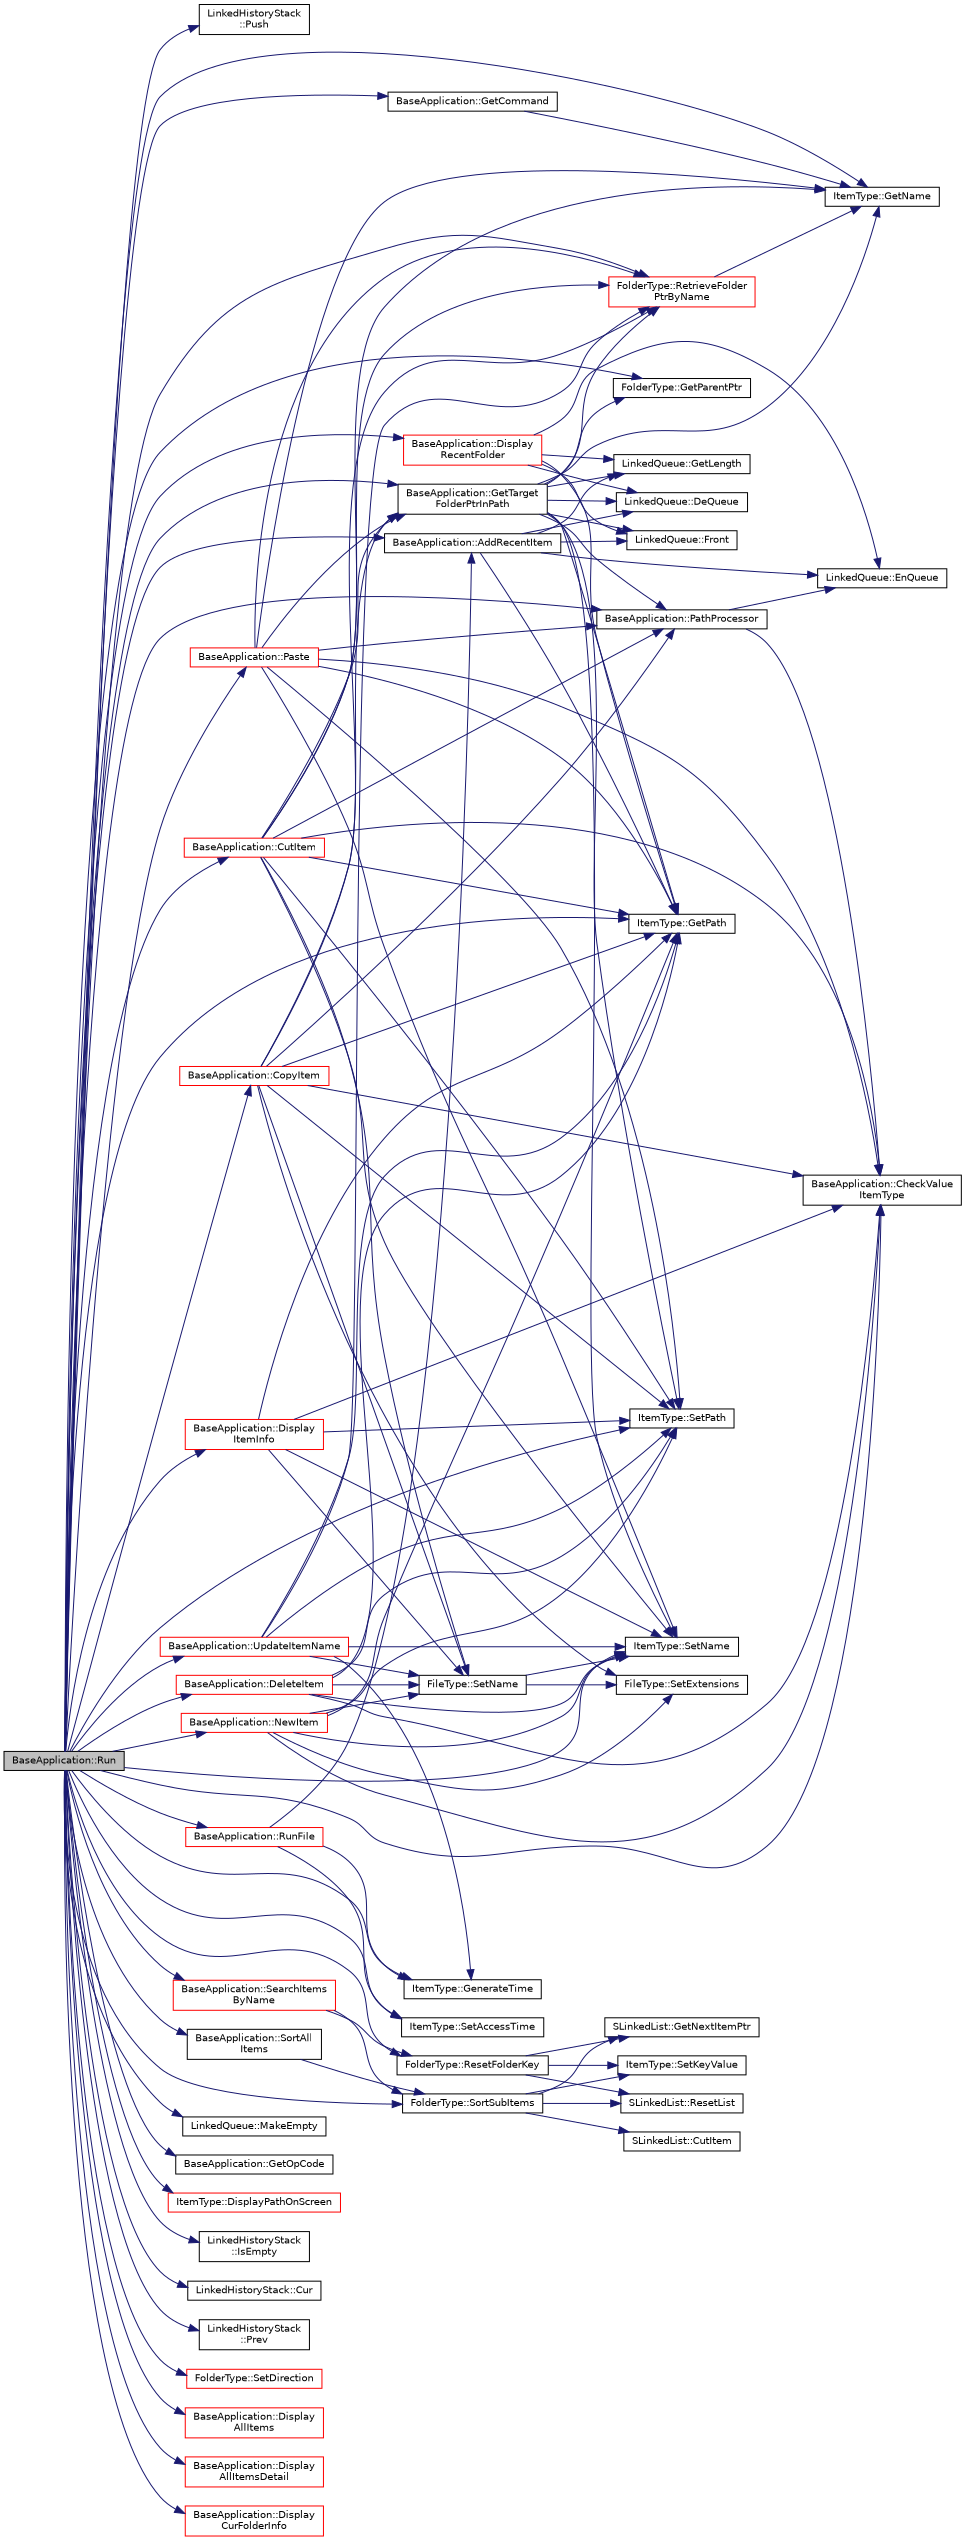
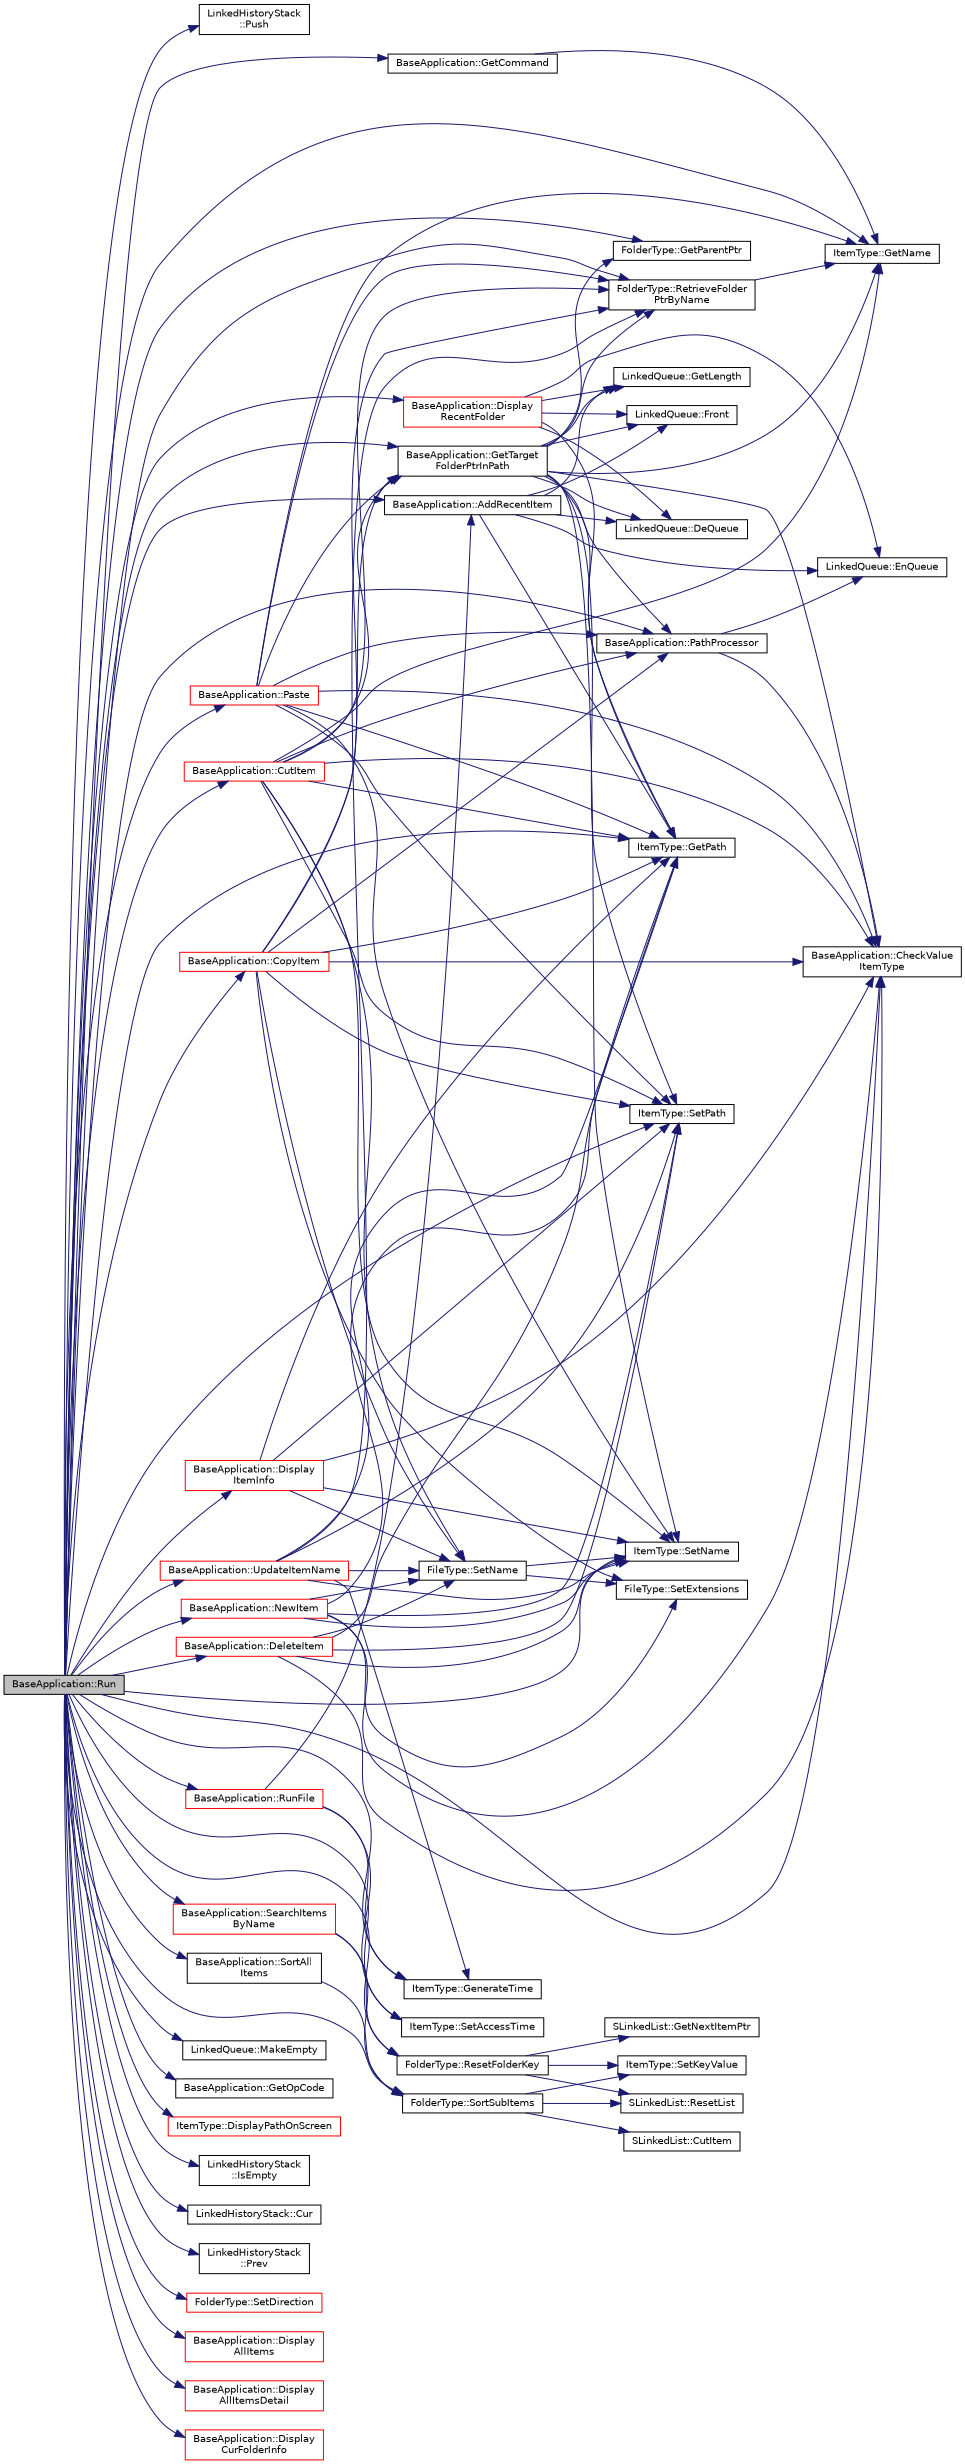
(682, 292) -> (682, 295)
none -> (805, 612)
(575, 2072) -> none
